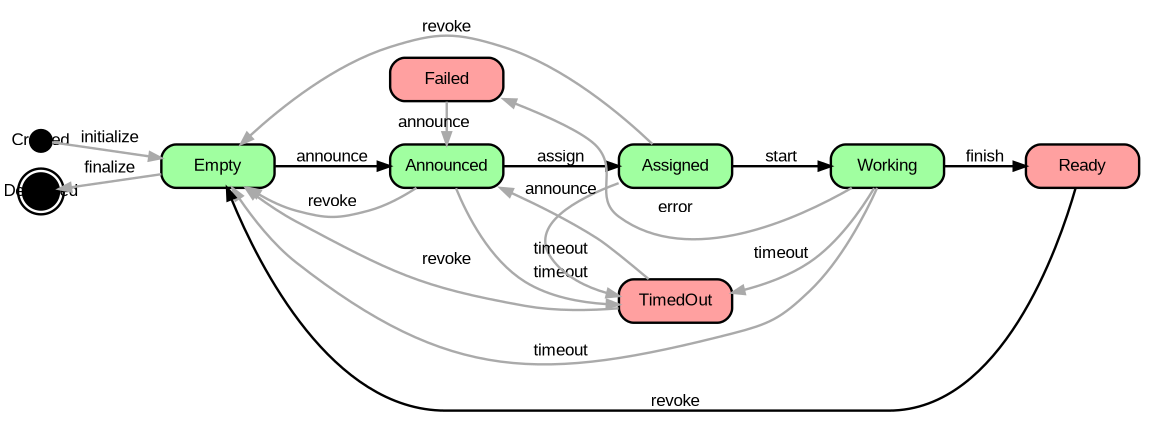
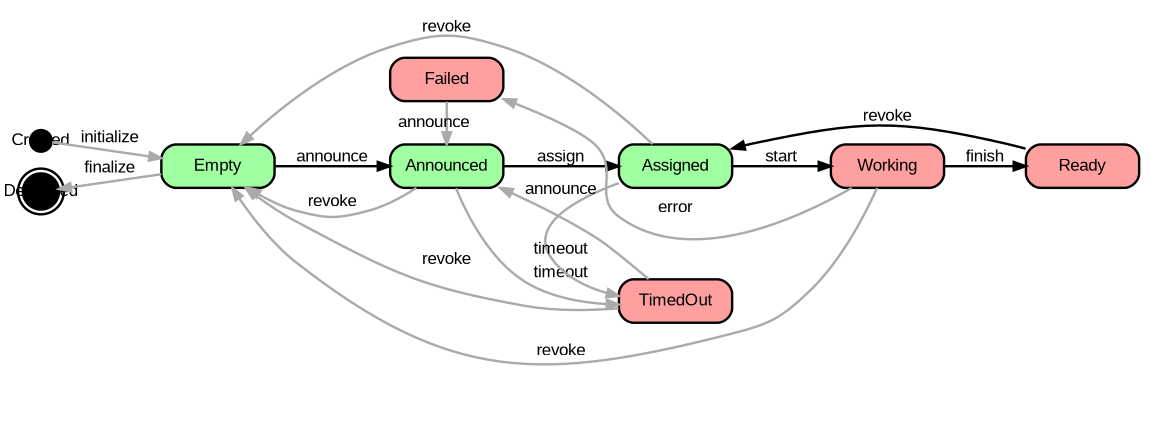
(887, 166) -> (887, 166)
(821, 254) -> none
(561, 351) -> (561, 351)
(663, 411) -> (885, 126)
